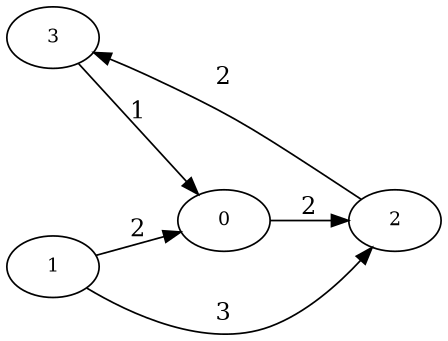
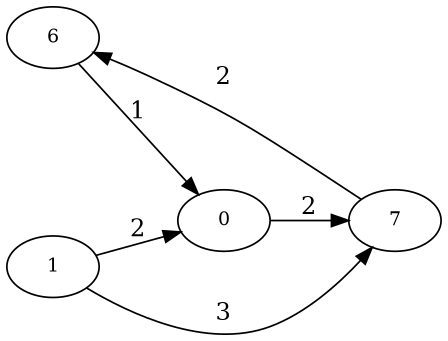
(53, 38) -> (53, 38)
(395, 221) -> (395, 221)
